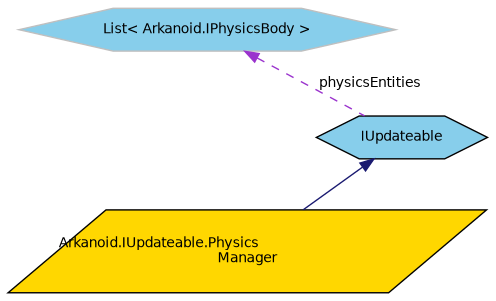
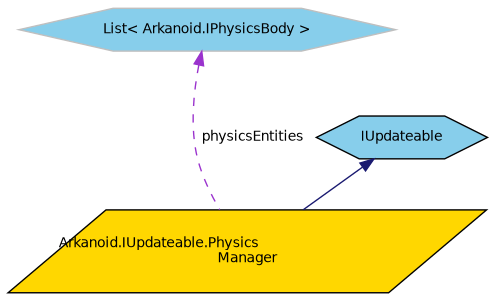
(311, 87) -> (194, 140)
